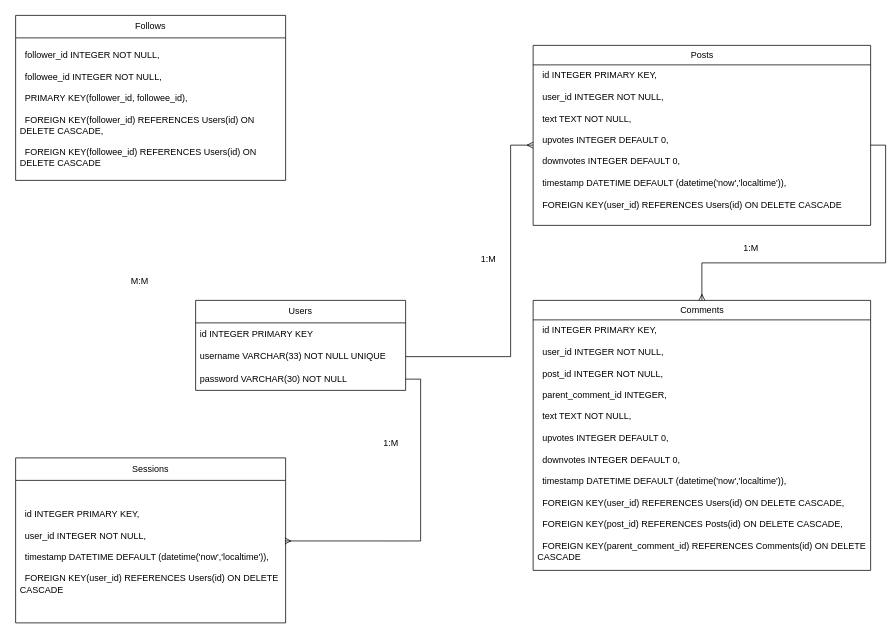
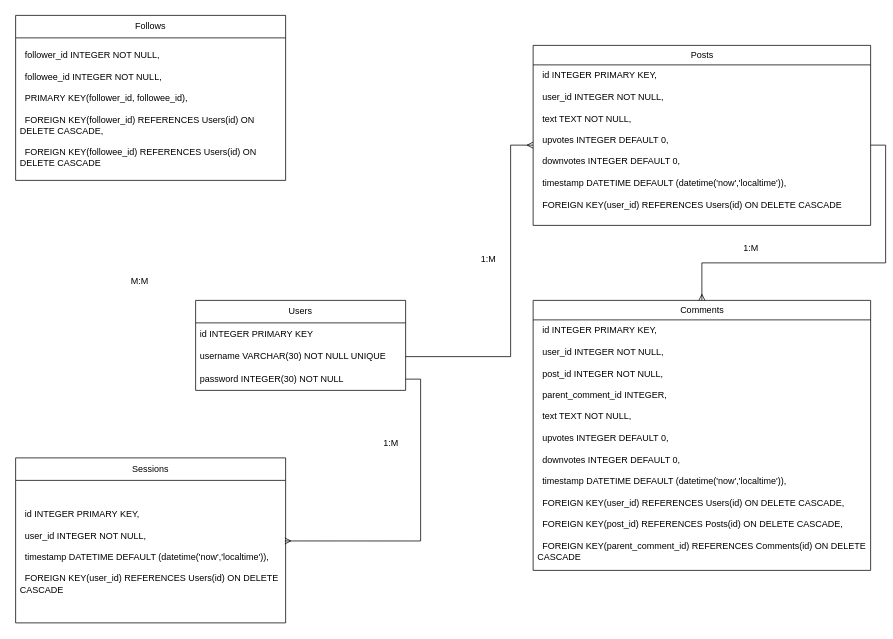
(286, 357) -> (286, 357)
(269, 379) -> (269, 379)
